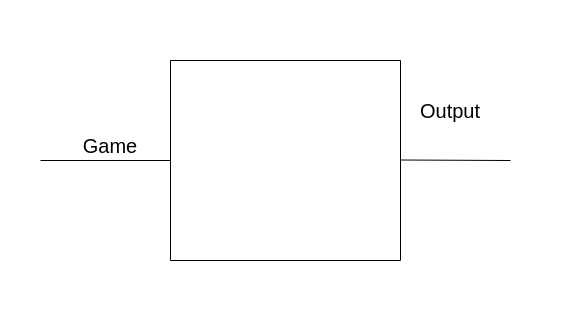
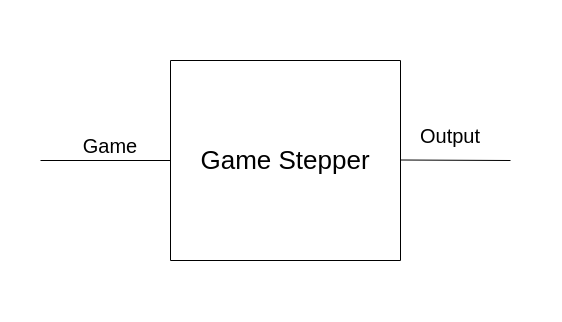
(451, 111) -> (451, 136)
none -> (286, 161)
